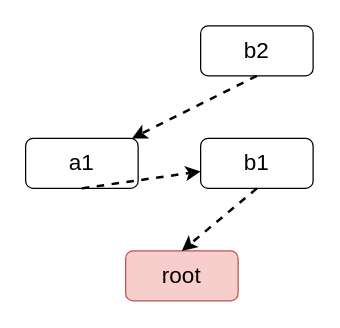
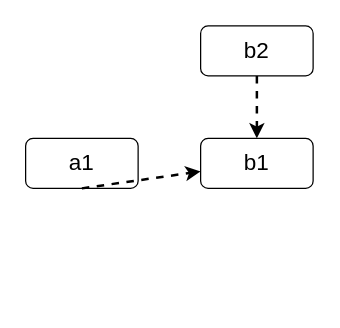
(199, 104) -> (257, 100)
(224, 216) -> none
(182, 276) -> none
